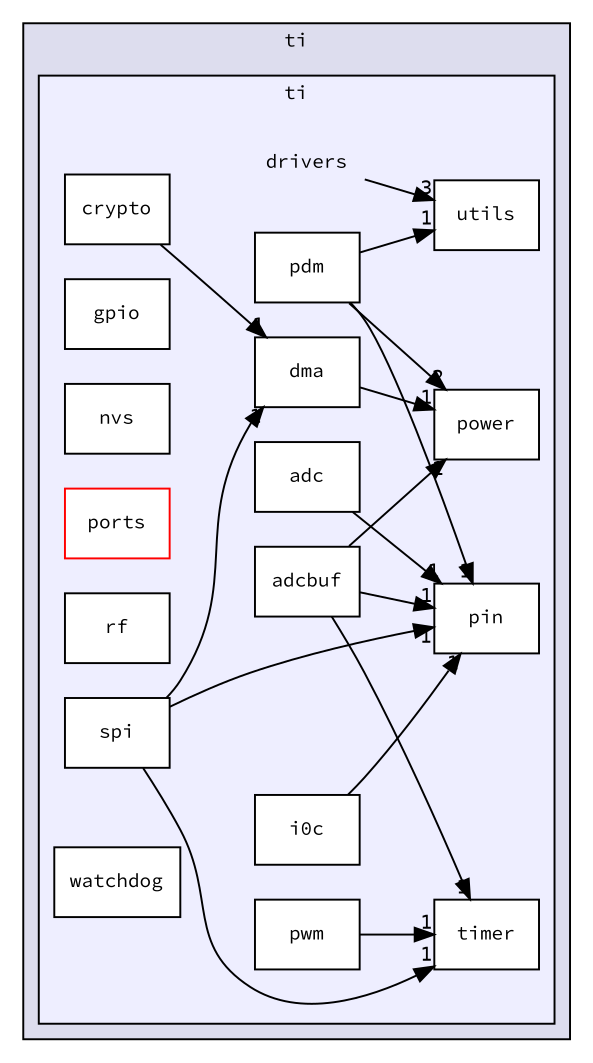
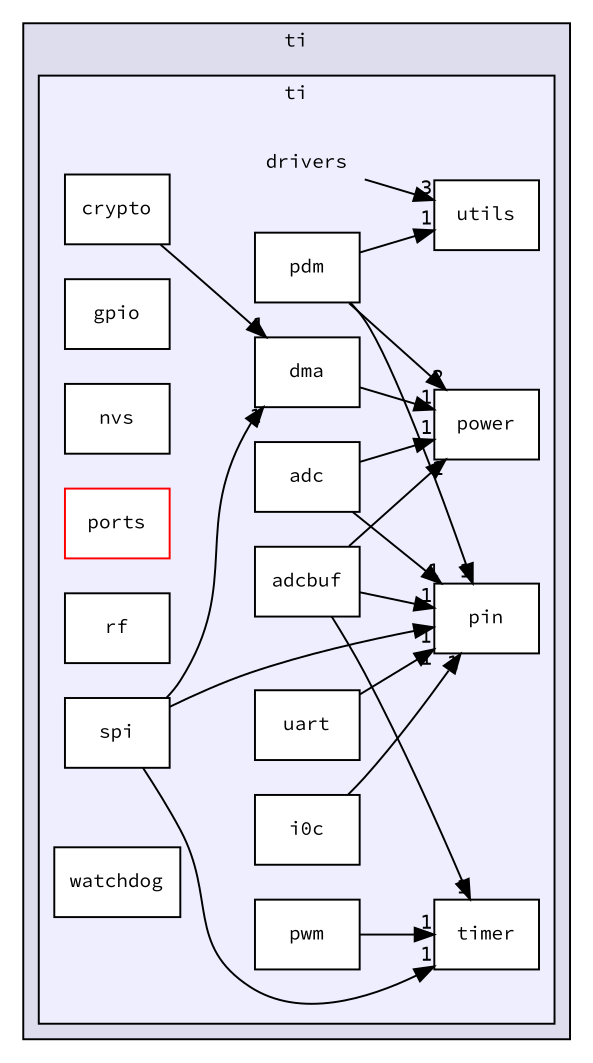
none -> (388, 454)
none -> (307, 725)
